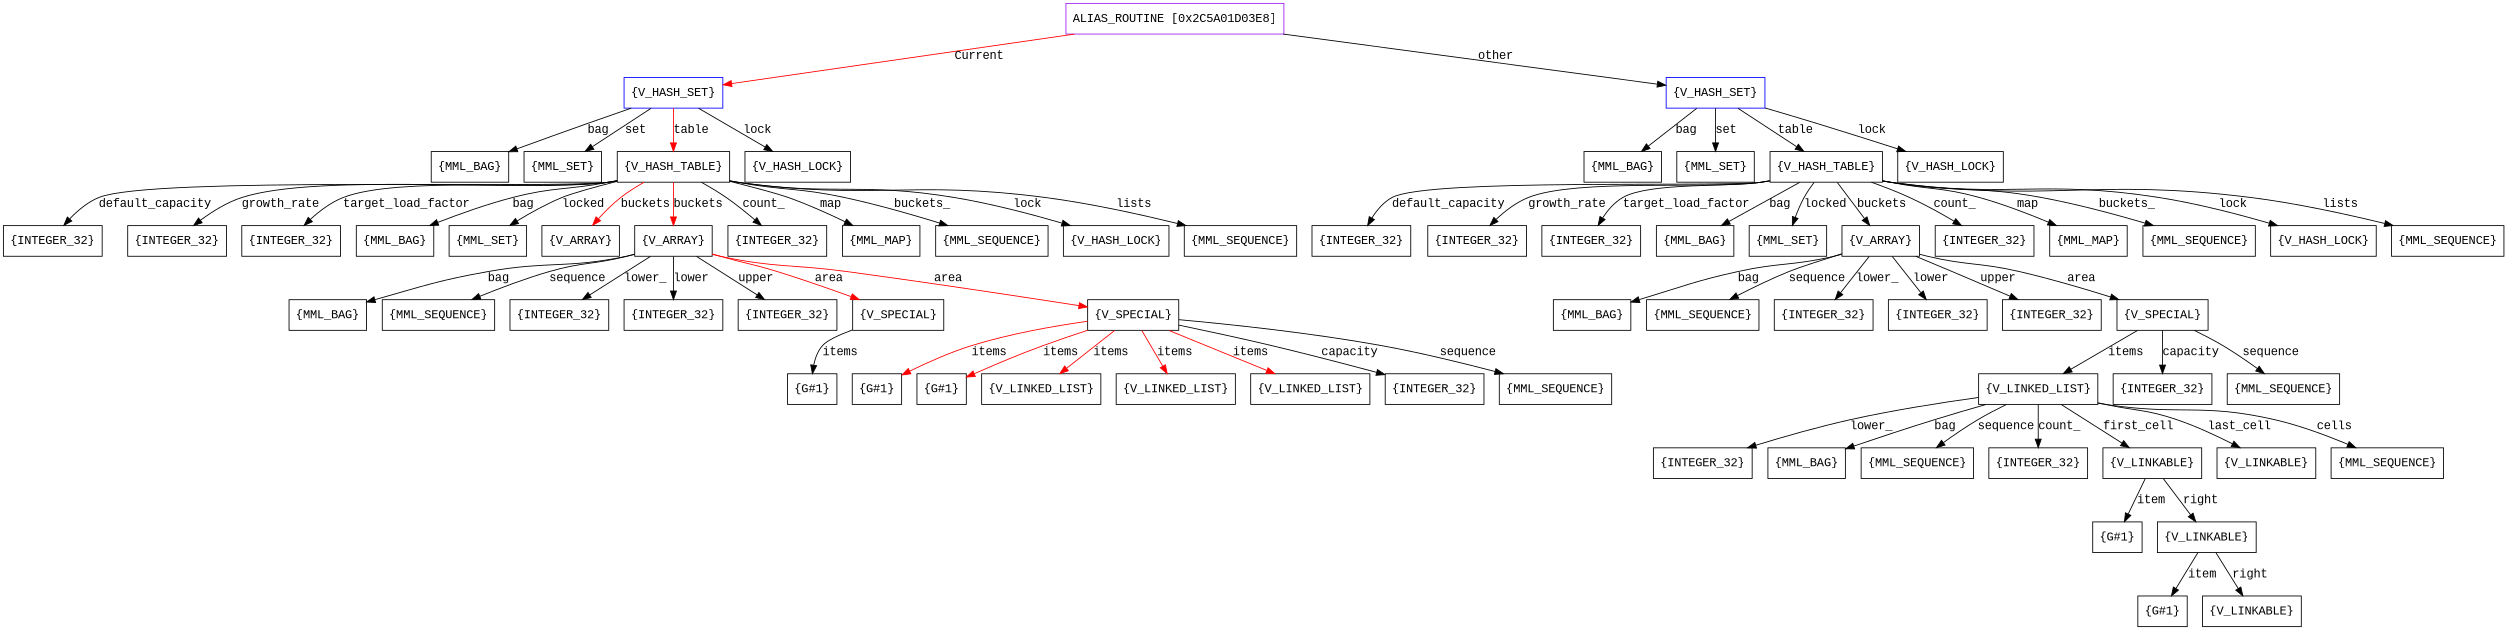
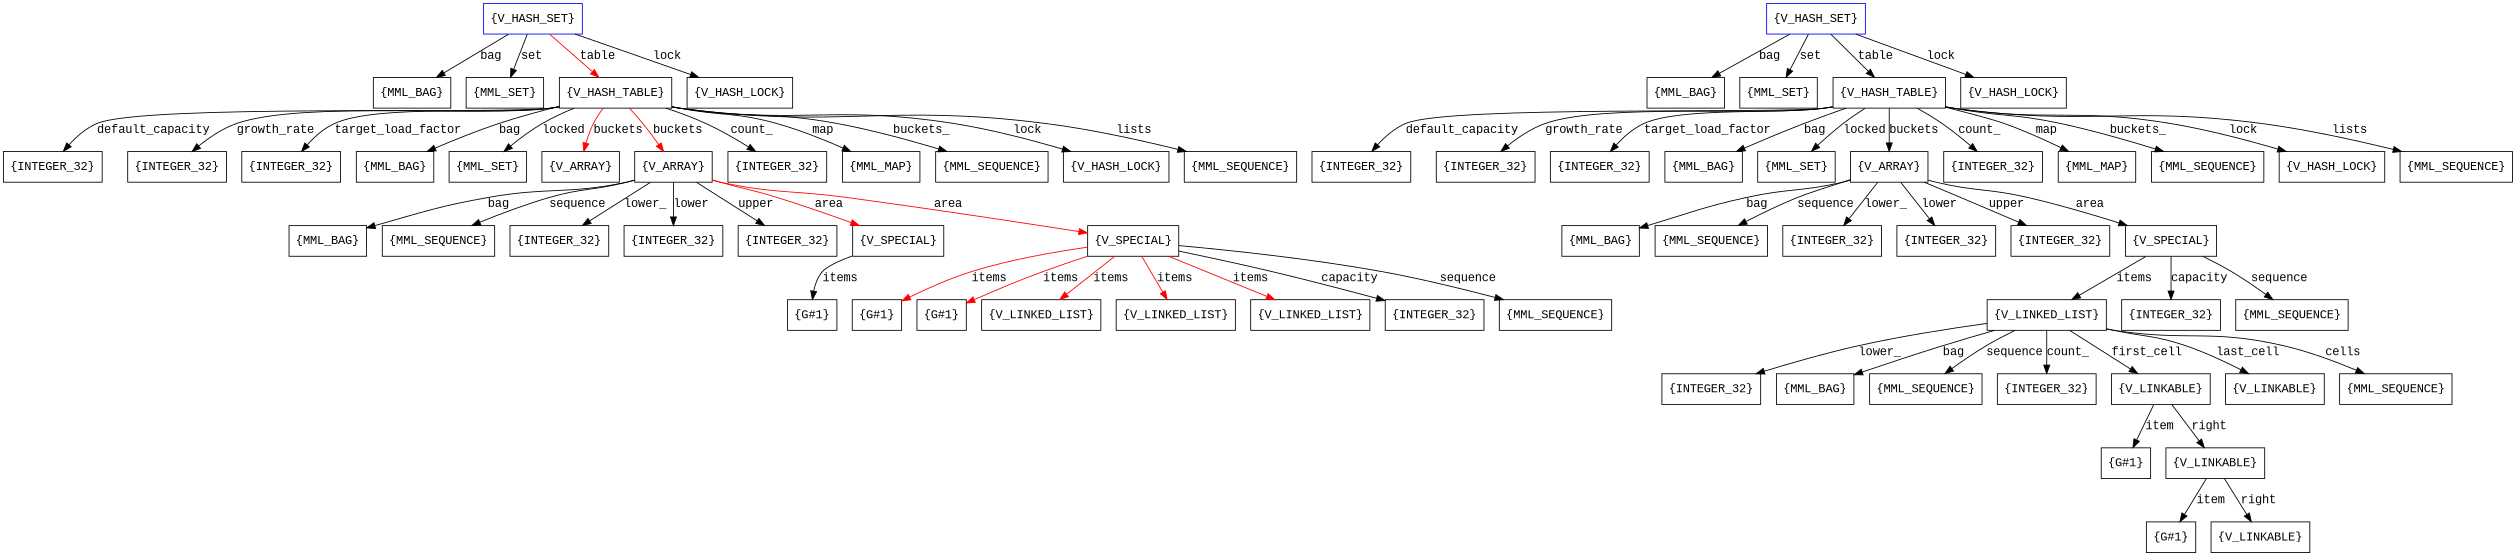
(1175, 19) -> none
